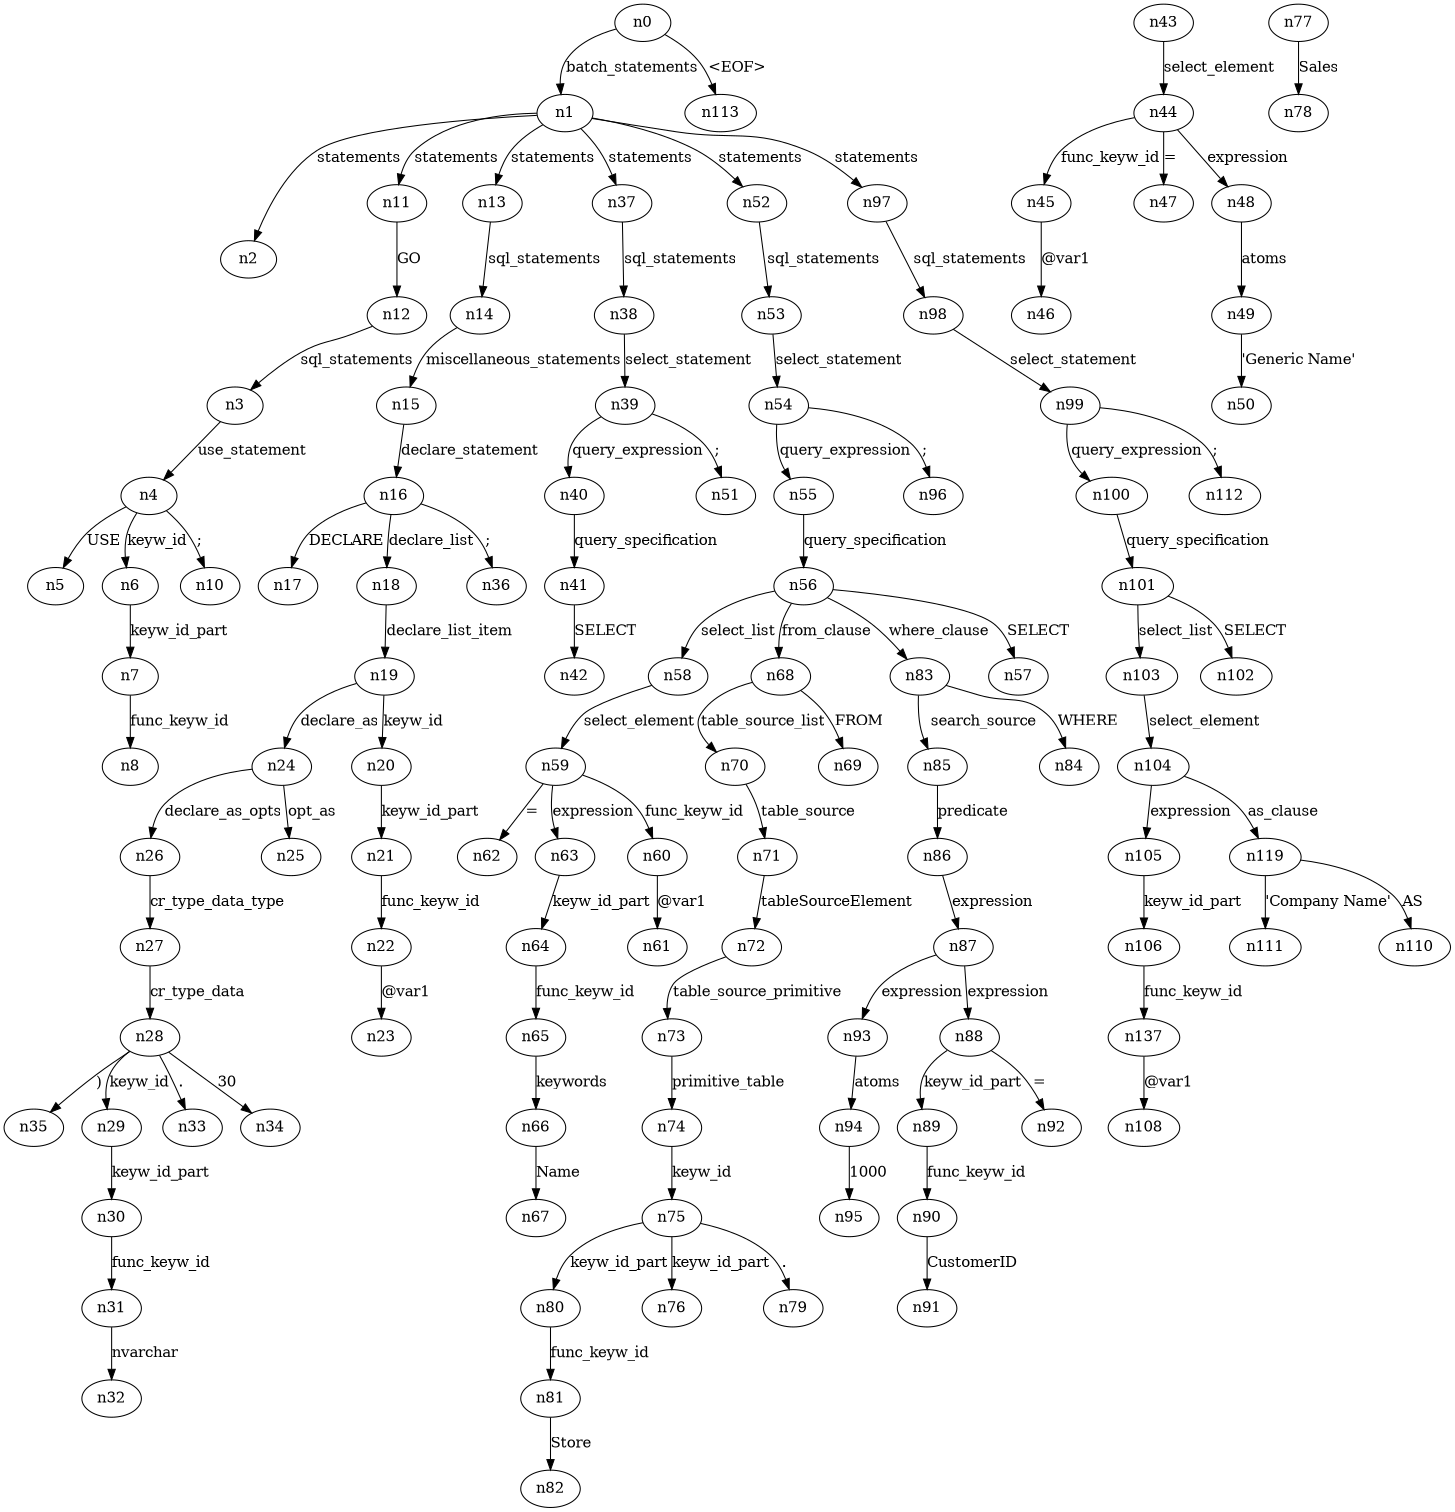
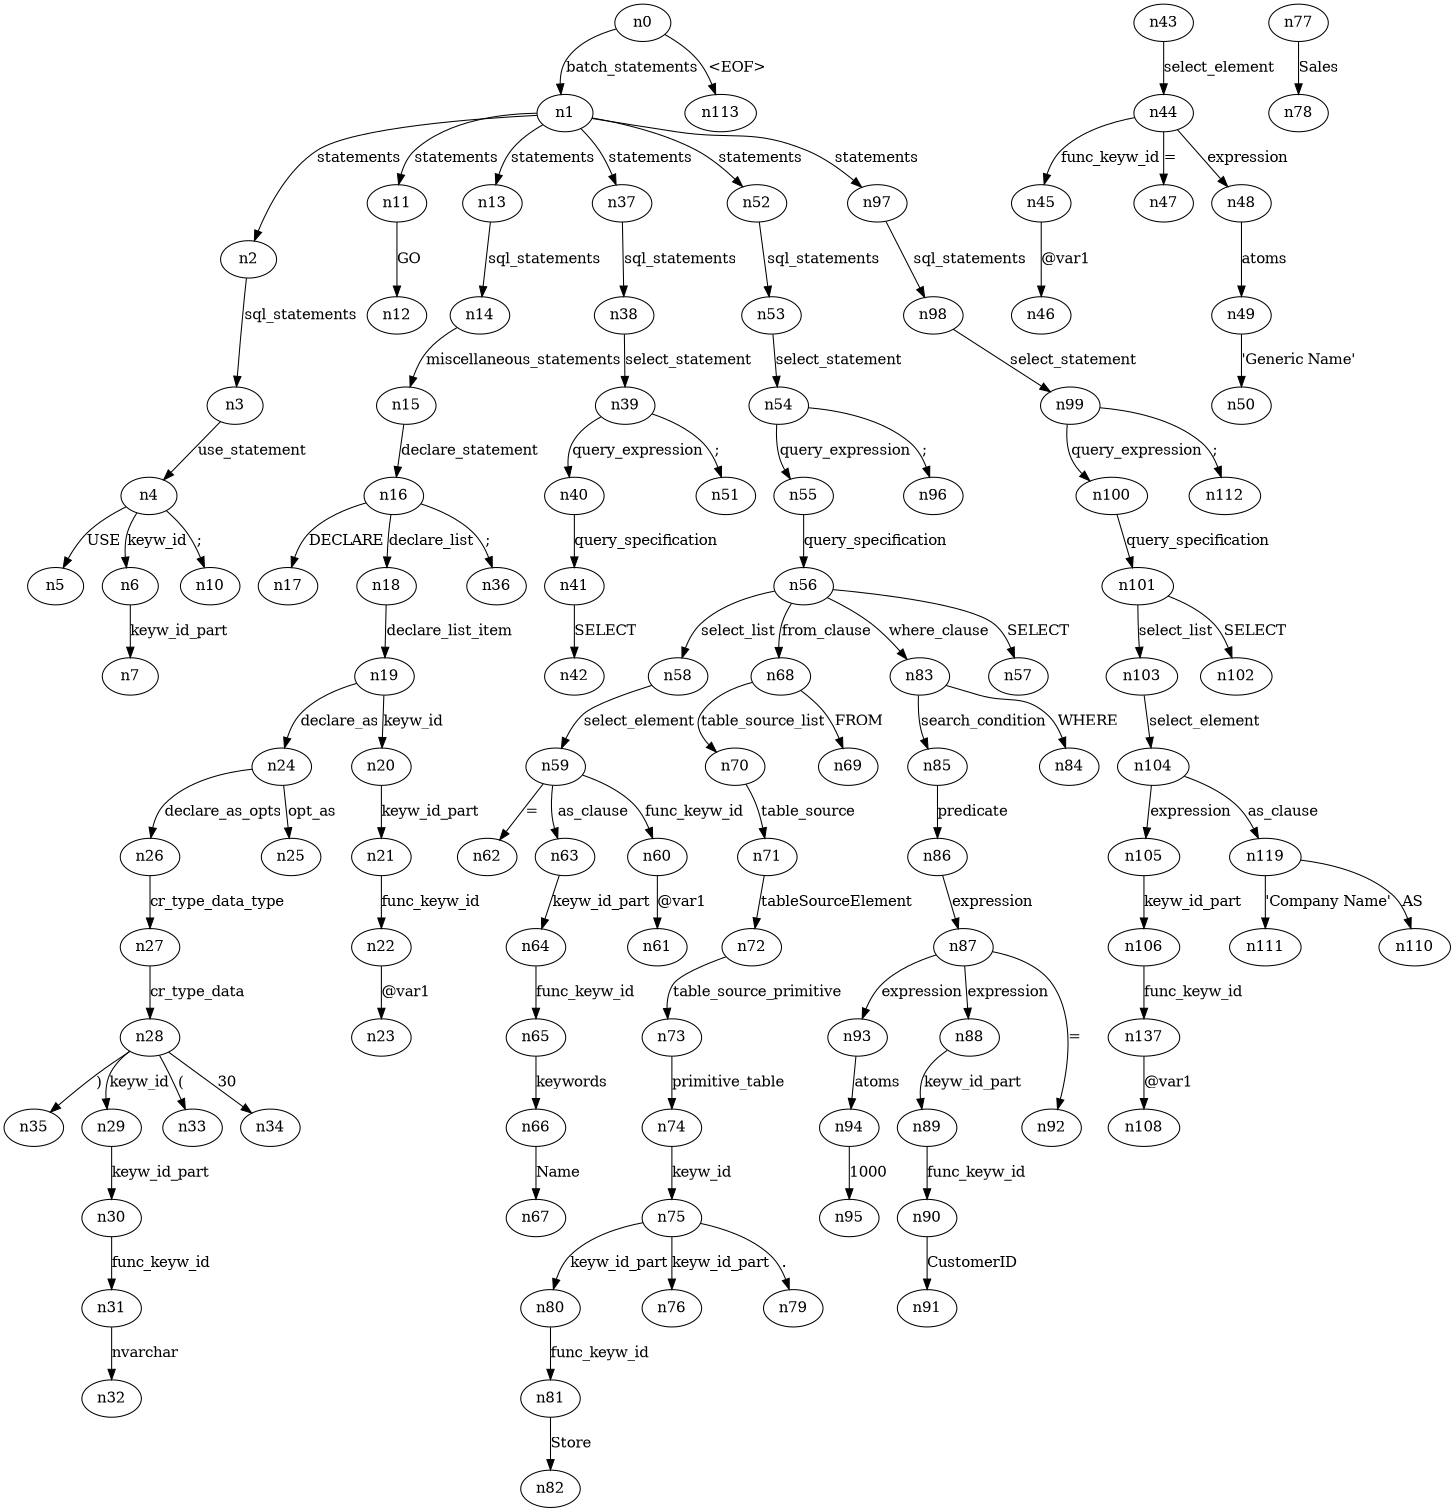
(312, 347) -> (242, 327)
(984, 722) -> (984, 722)
(130, 767) -> none
(593, 812) -> (593, 812)
(1019, 1072) -> (1063, 1006)
(181, 1083) -> (181, 1083)
